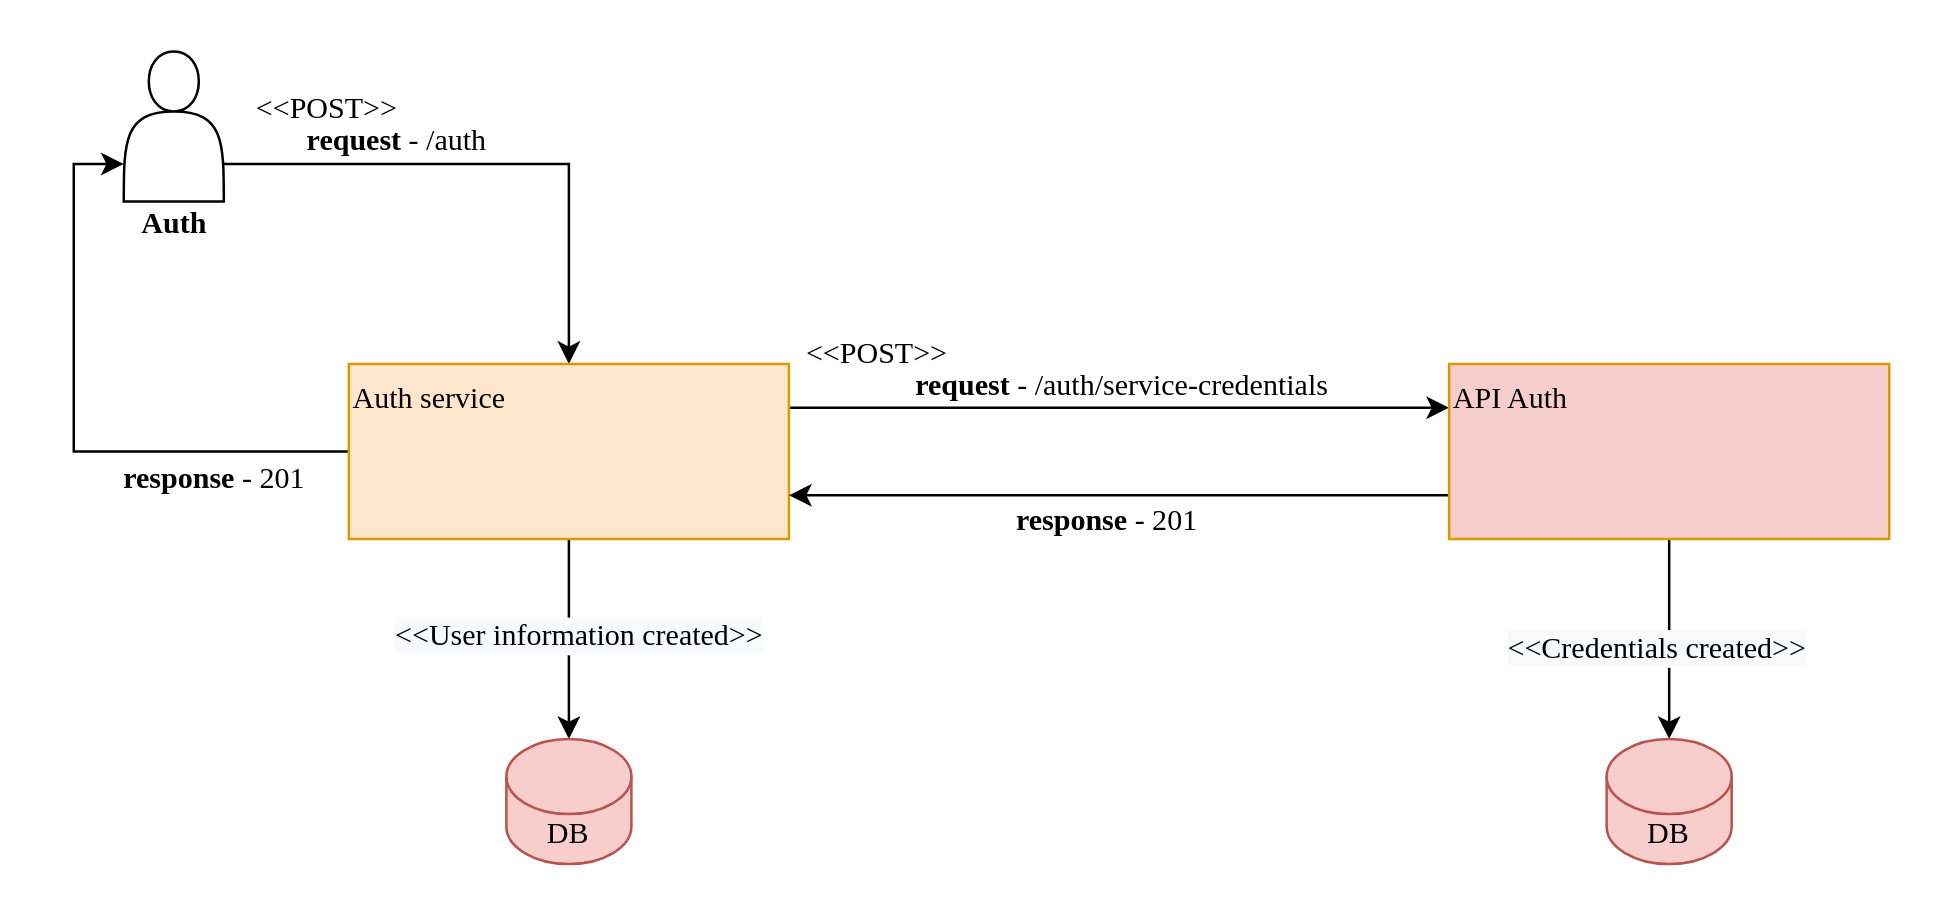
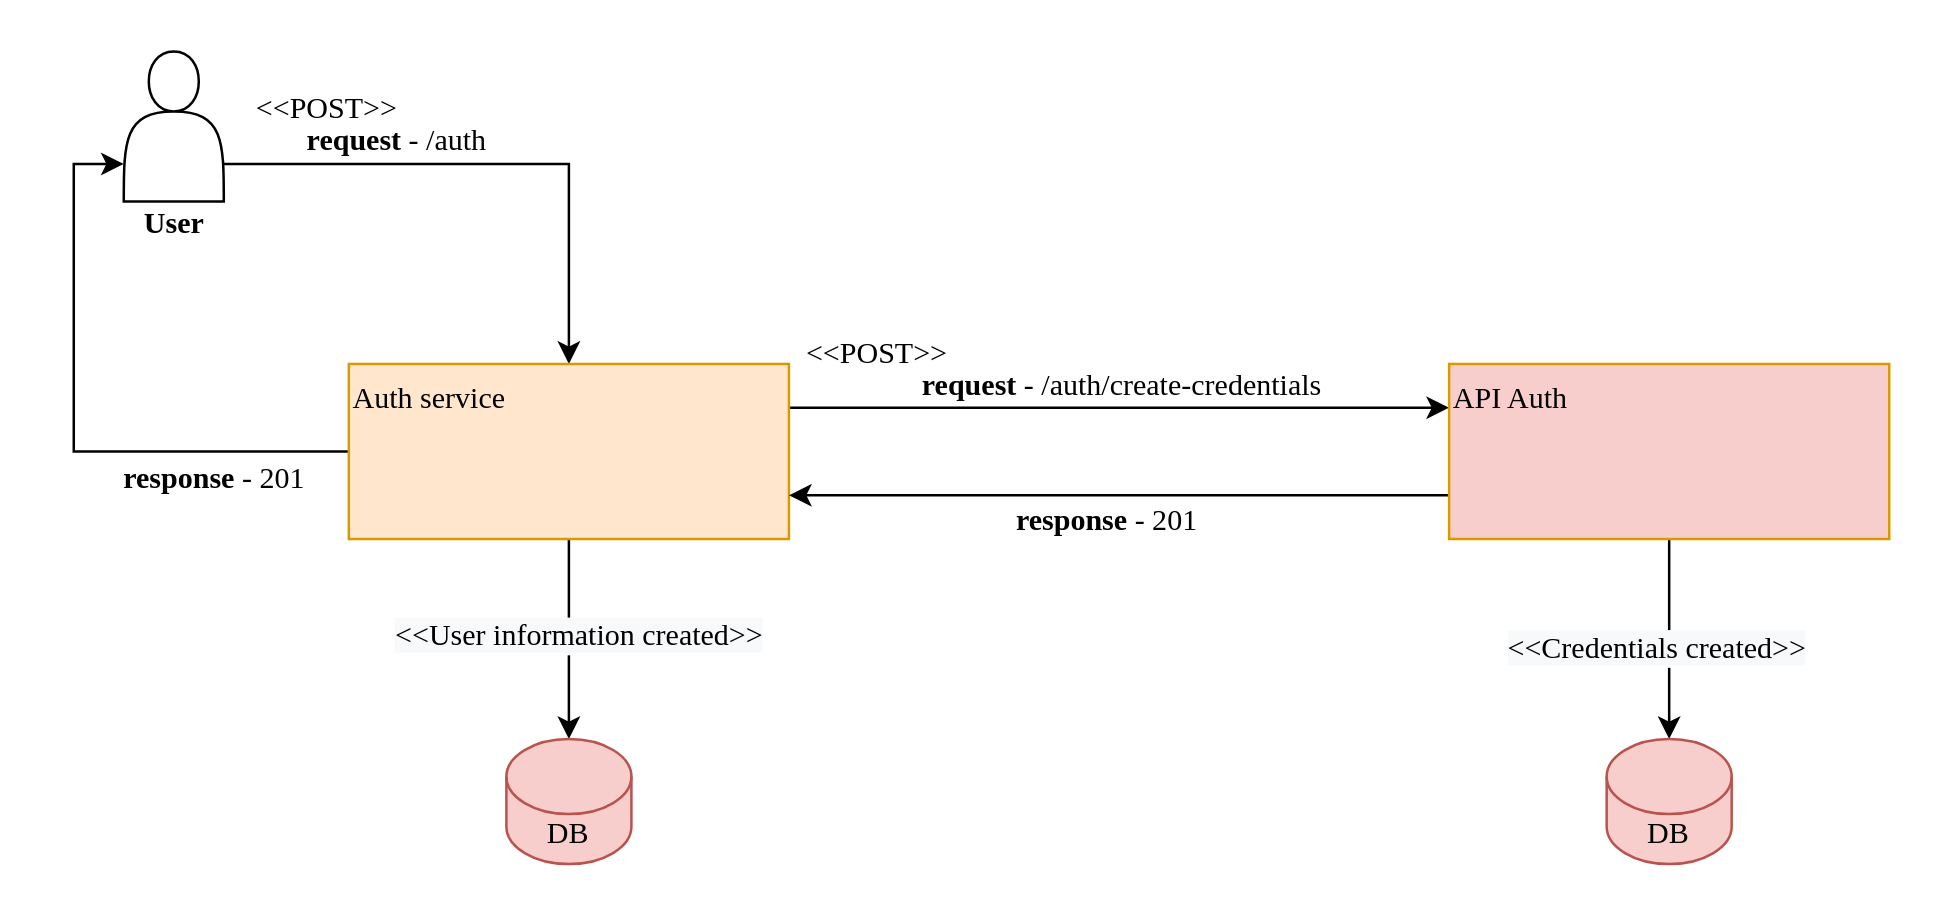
(175, 224) -> (175, 224)
(1123, 386) -> (1123, 386)
